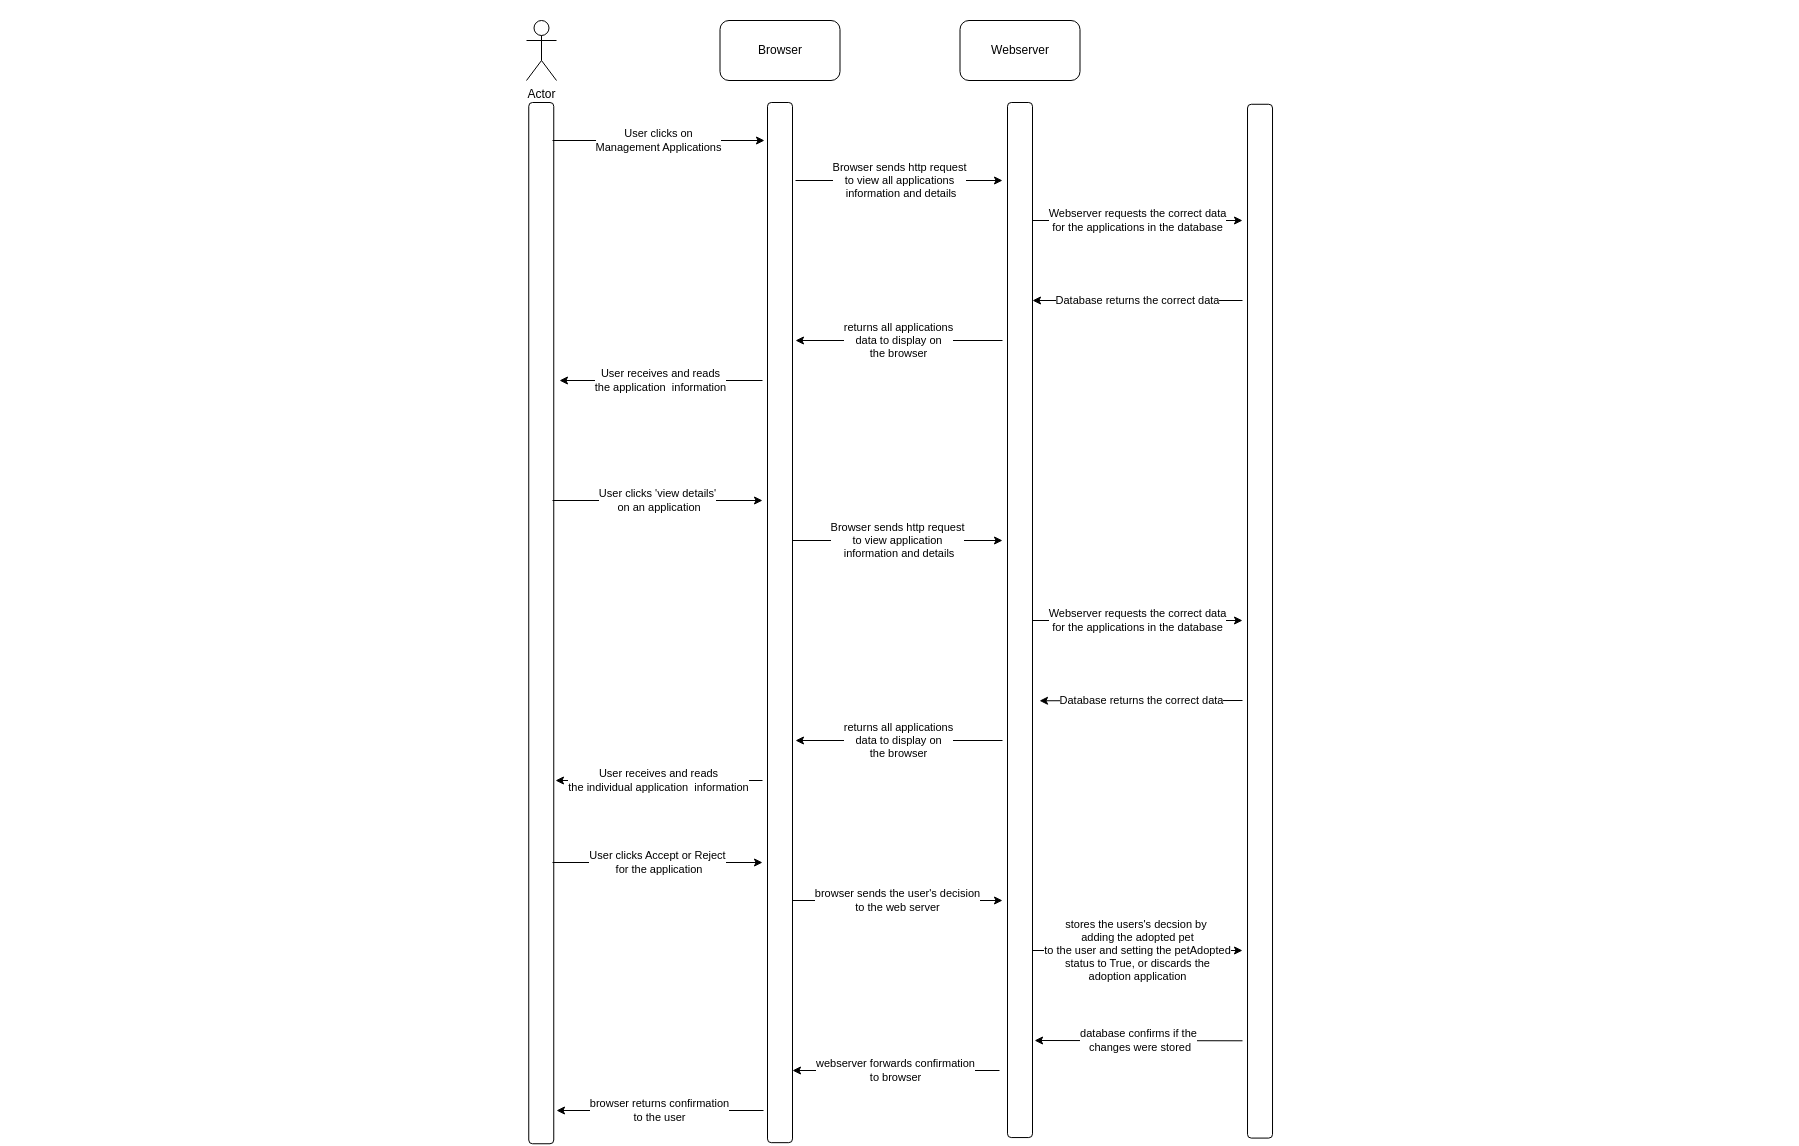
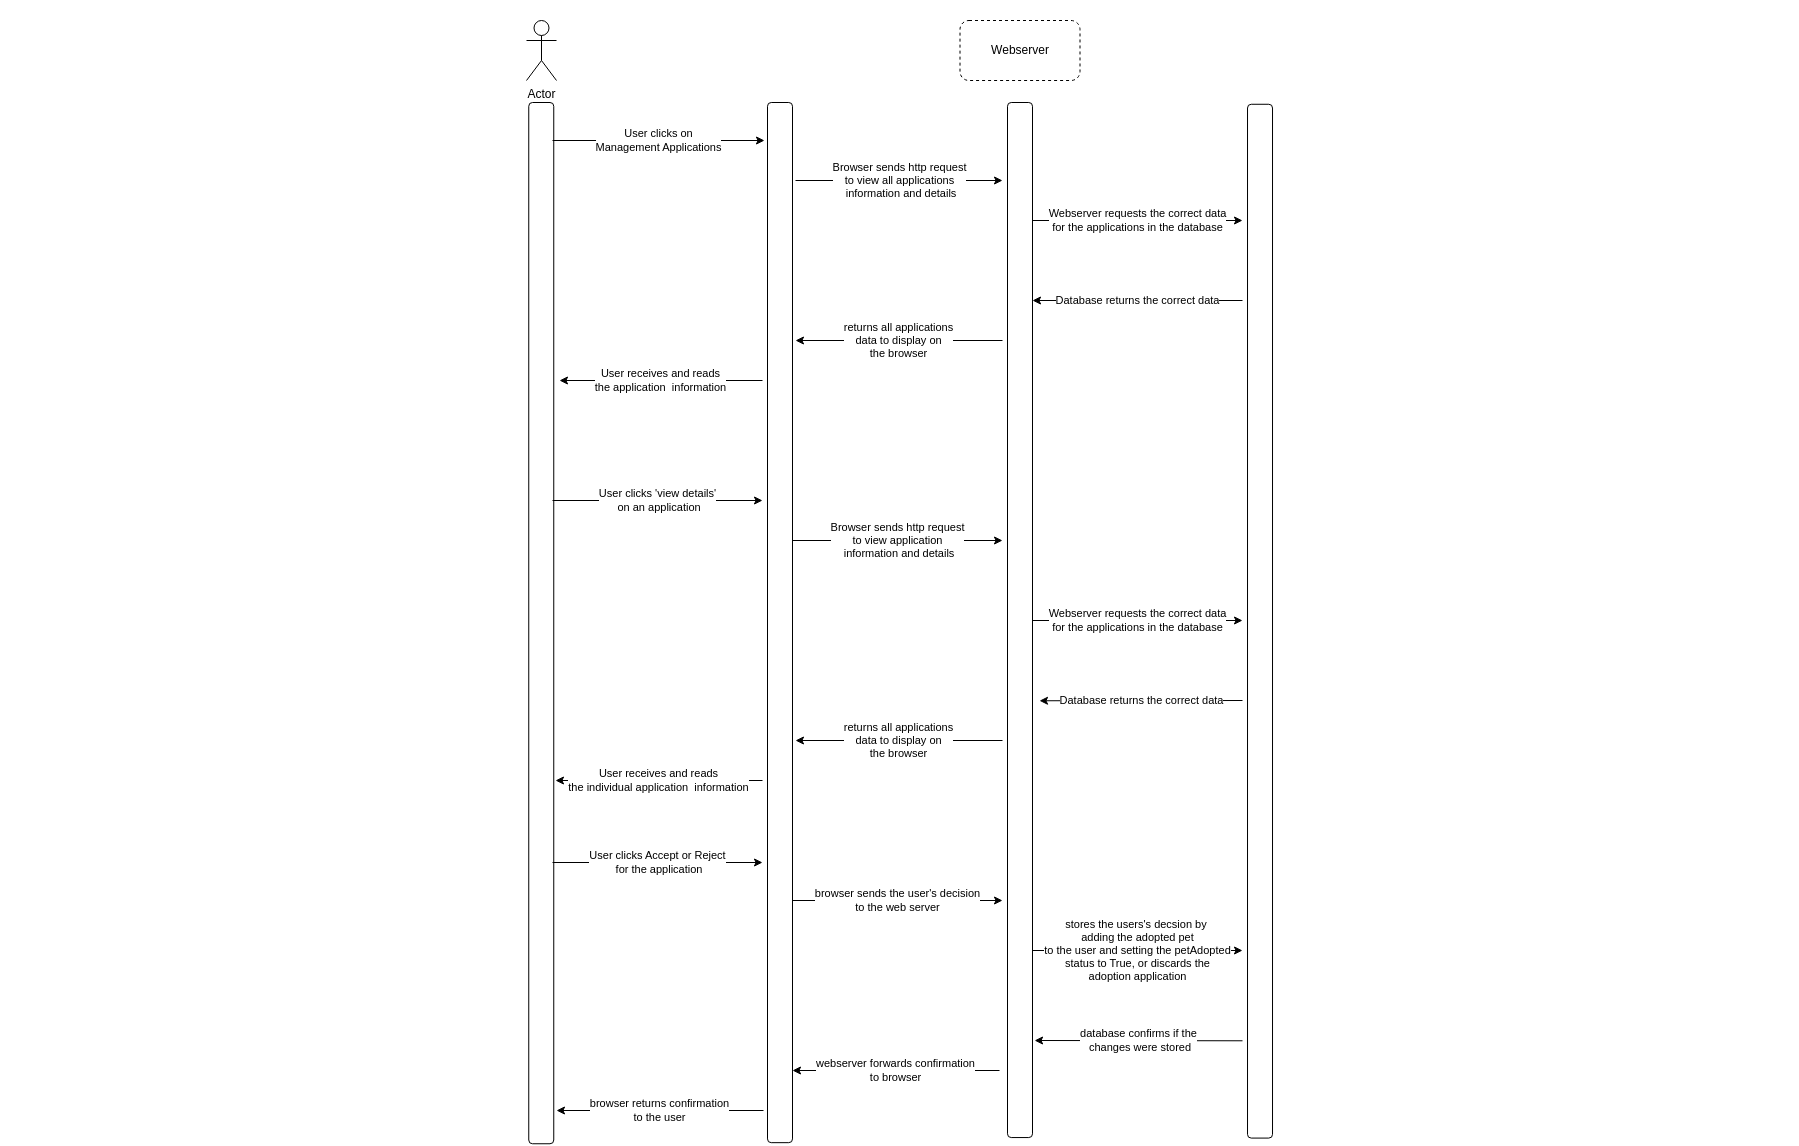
(780, 51) -> none
(1020, 51) -> (1020, 51)
